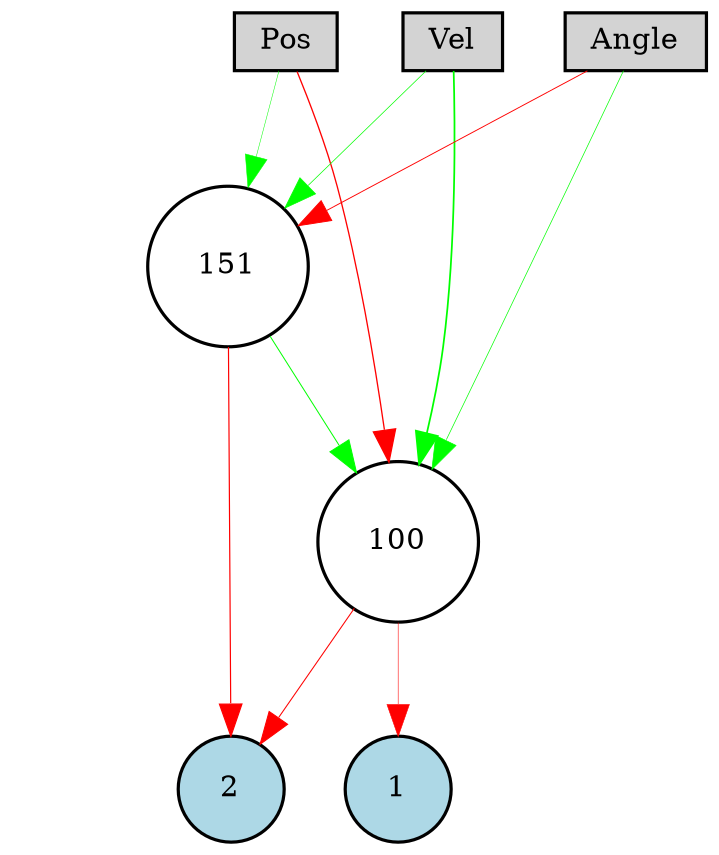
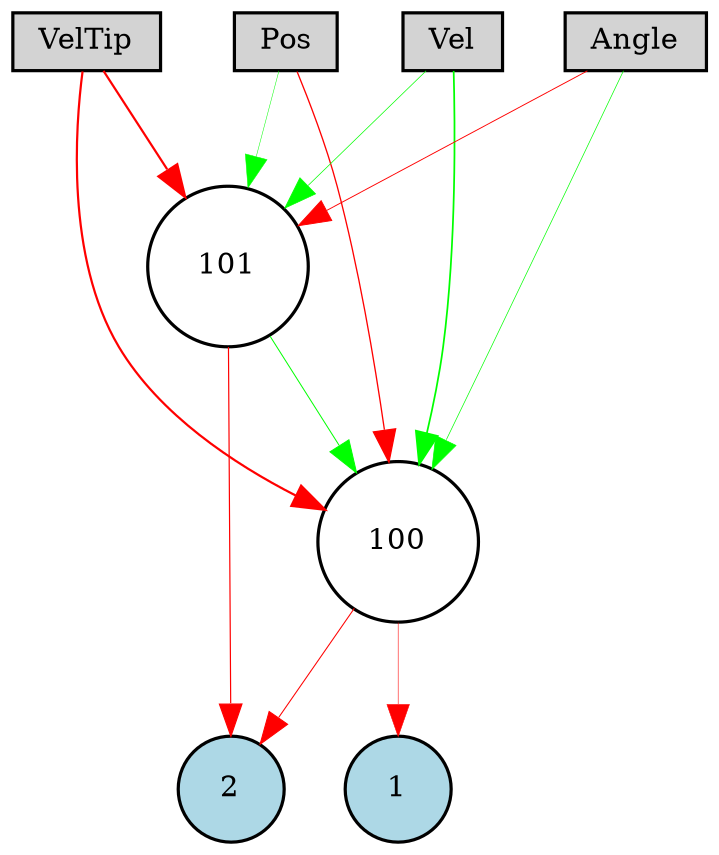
none -> (87, 42)
(228, 267) -> (228, 267)
